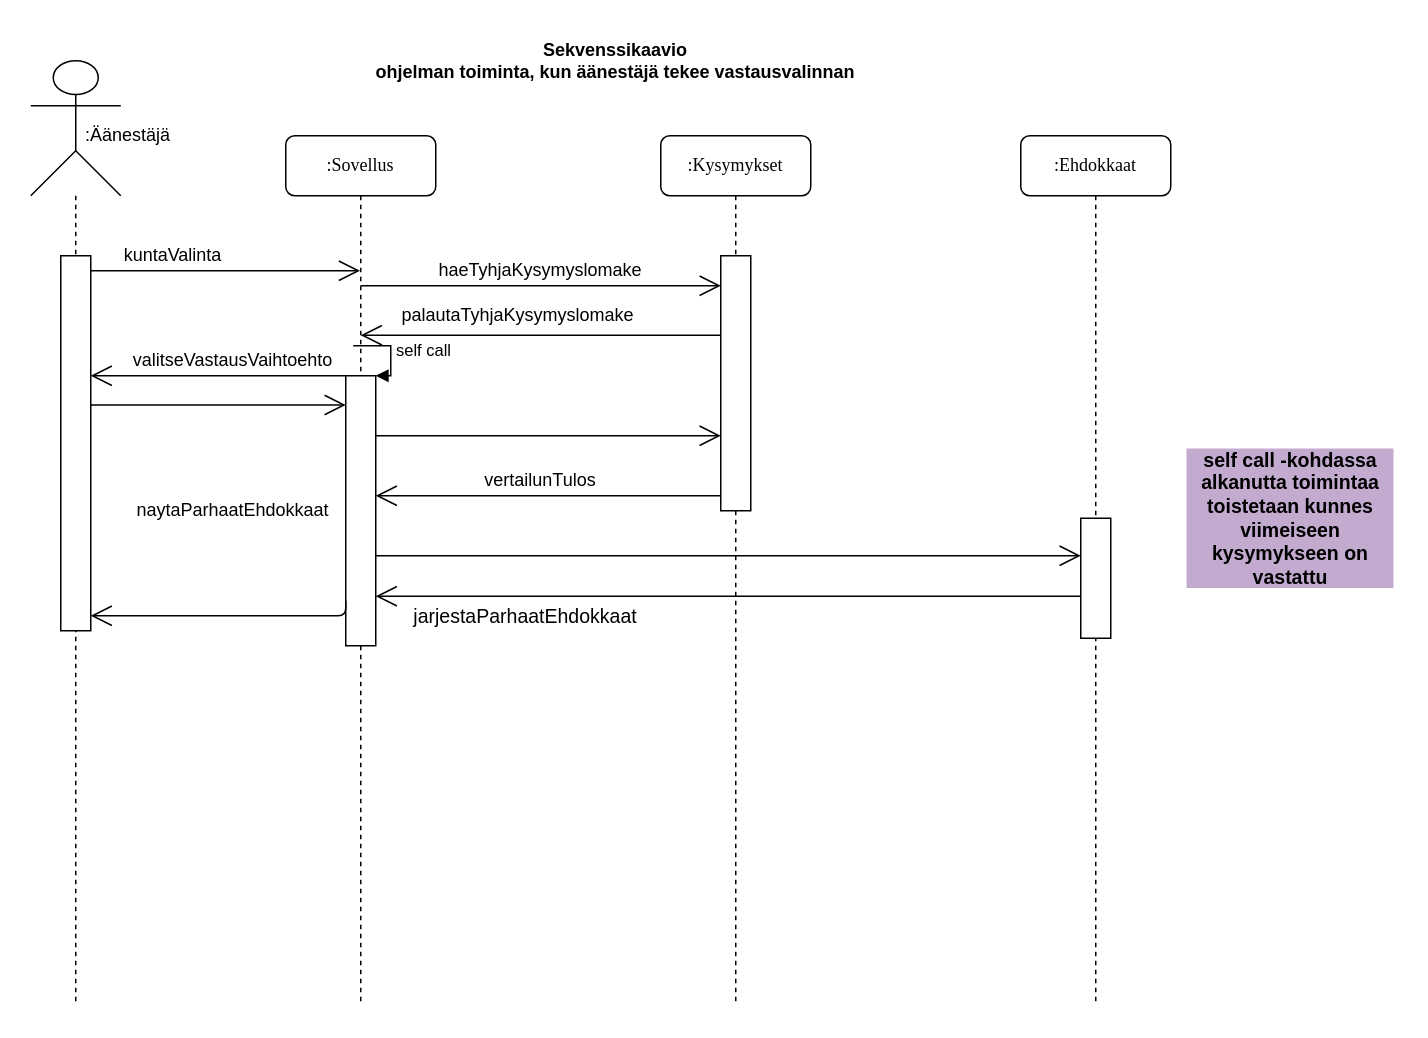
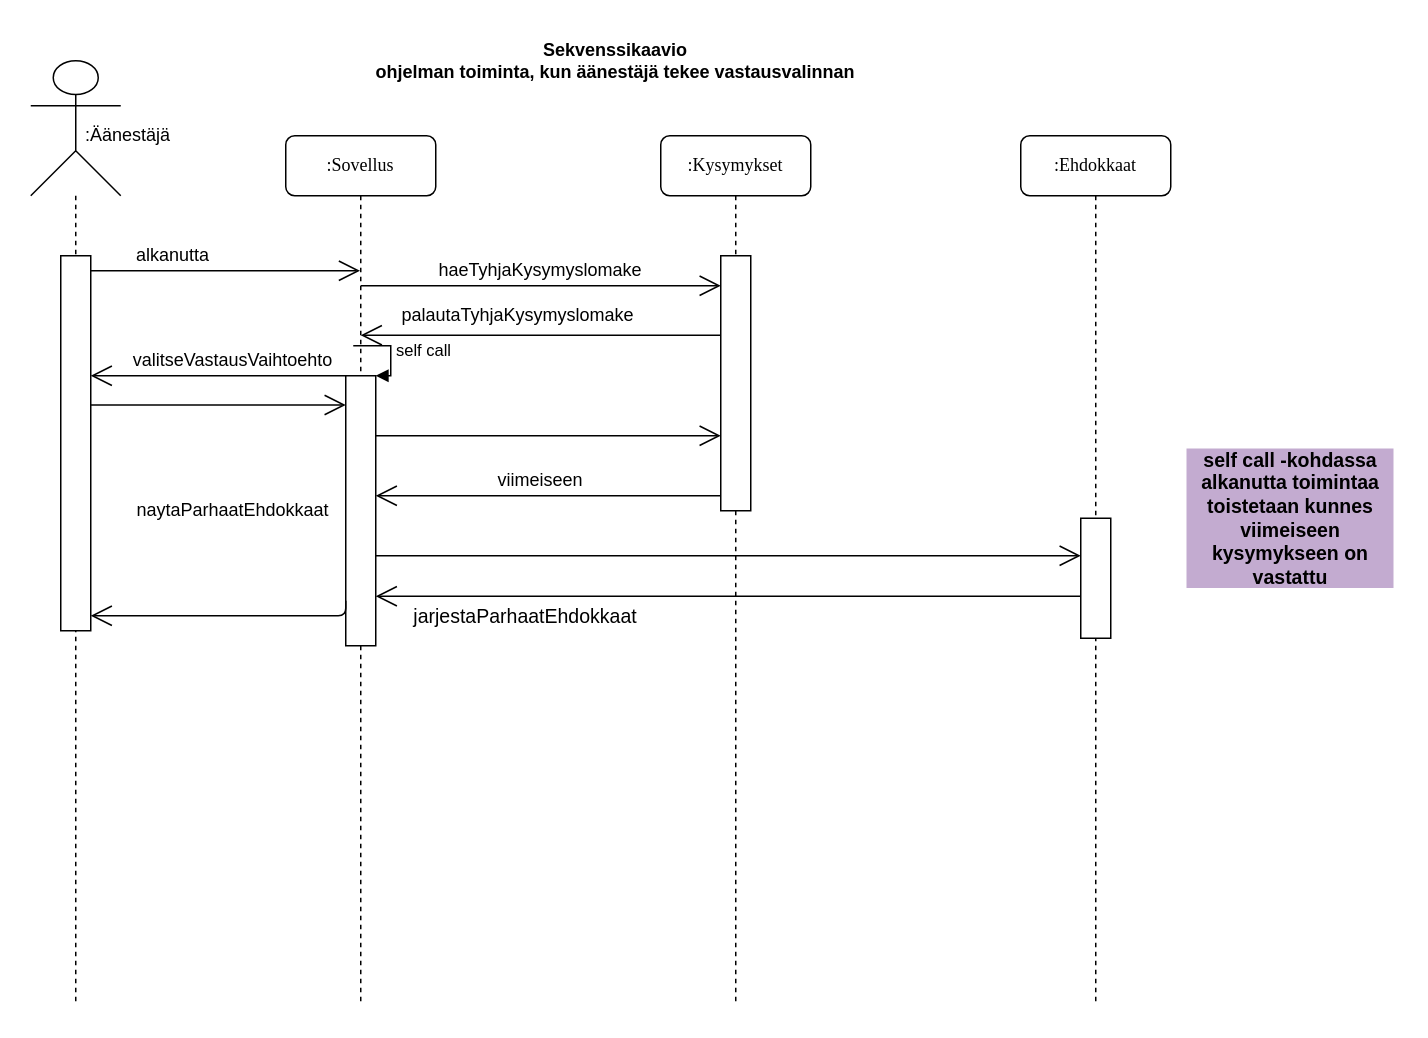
(173, 256) -> (173, 256)
(541, 481) -> (541, 481)
